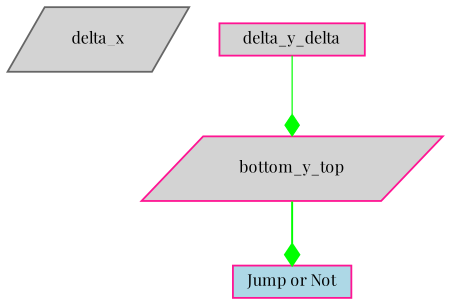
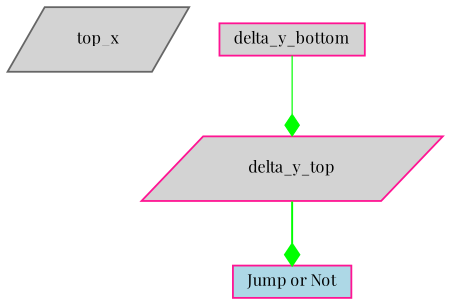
(98, 39) -> (98, 39)
(292, 39) -> (292, 39)
(292, 169) -> (292, 169)
